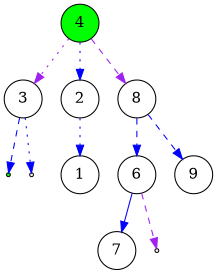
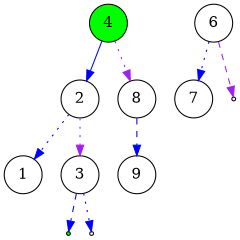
(80, 56) -> (96, 56)
(55, 57) -> (80, 132)
(105, 57) -> (121, 56)
(137, 132) -> none
(128, 208) -> (205, 56)
